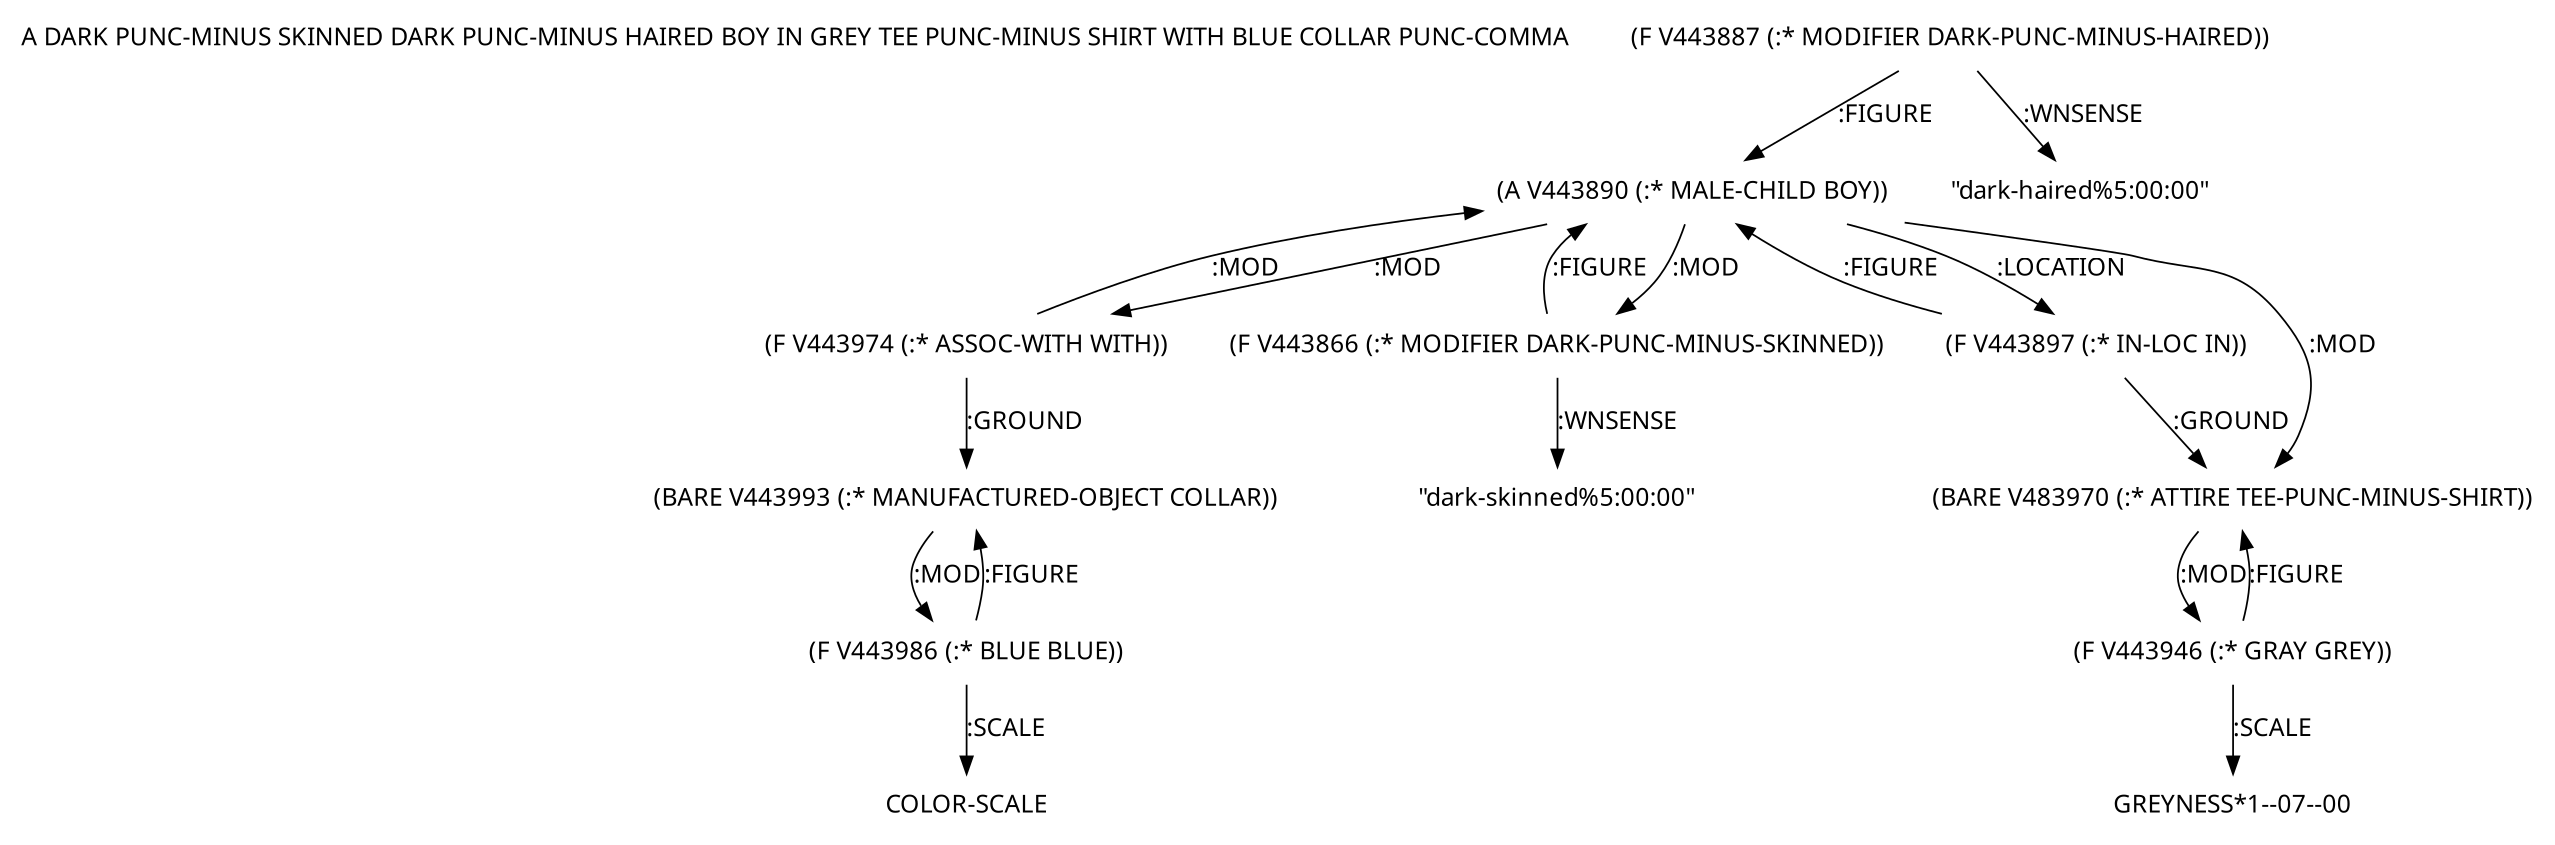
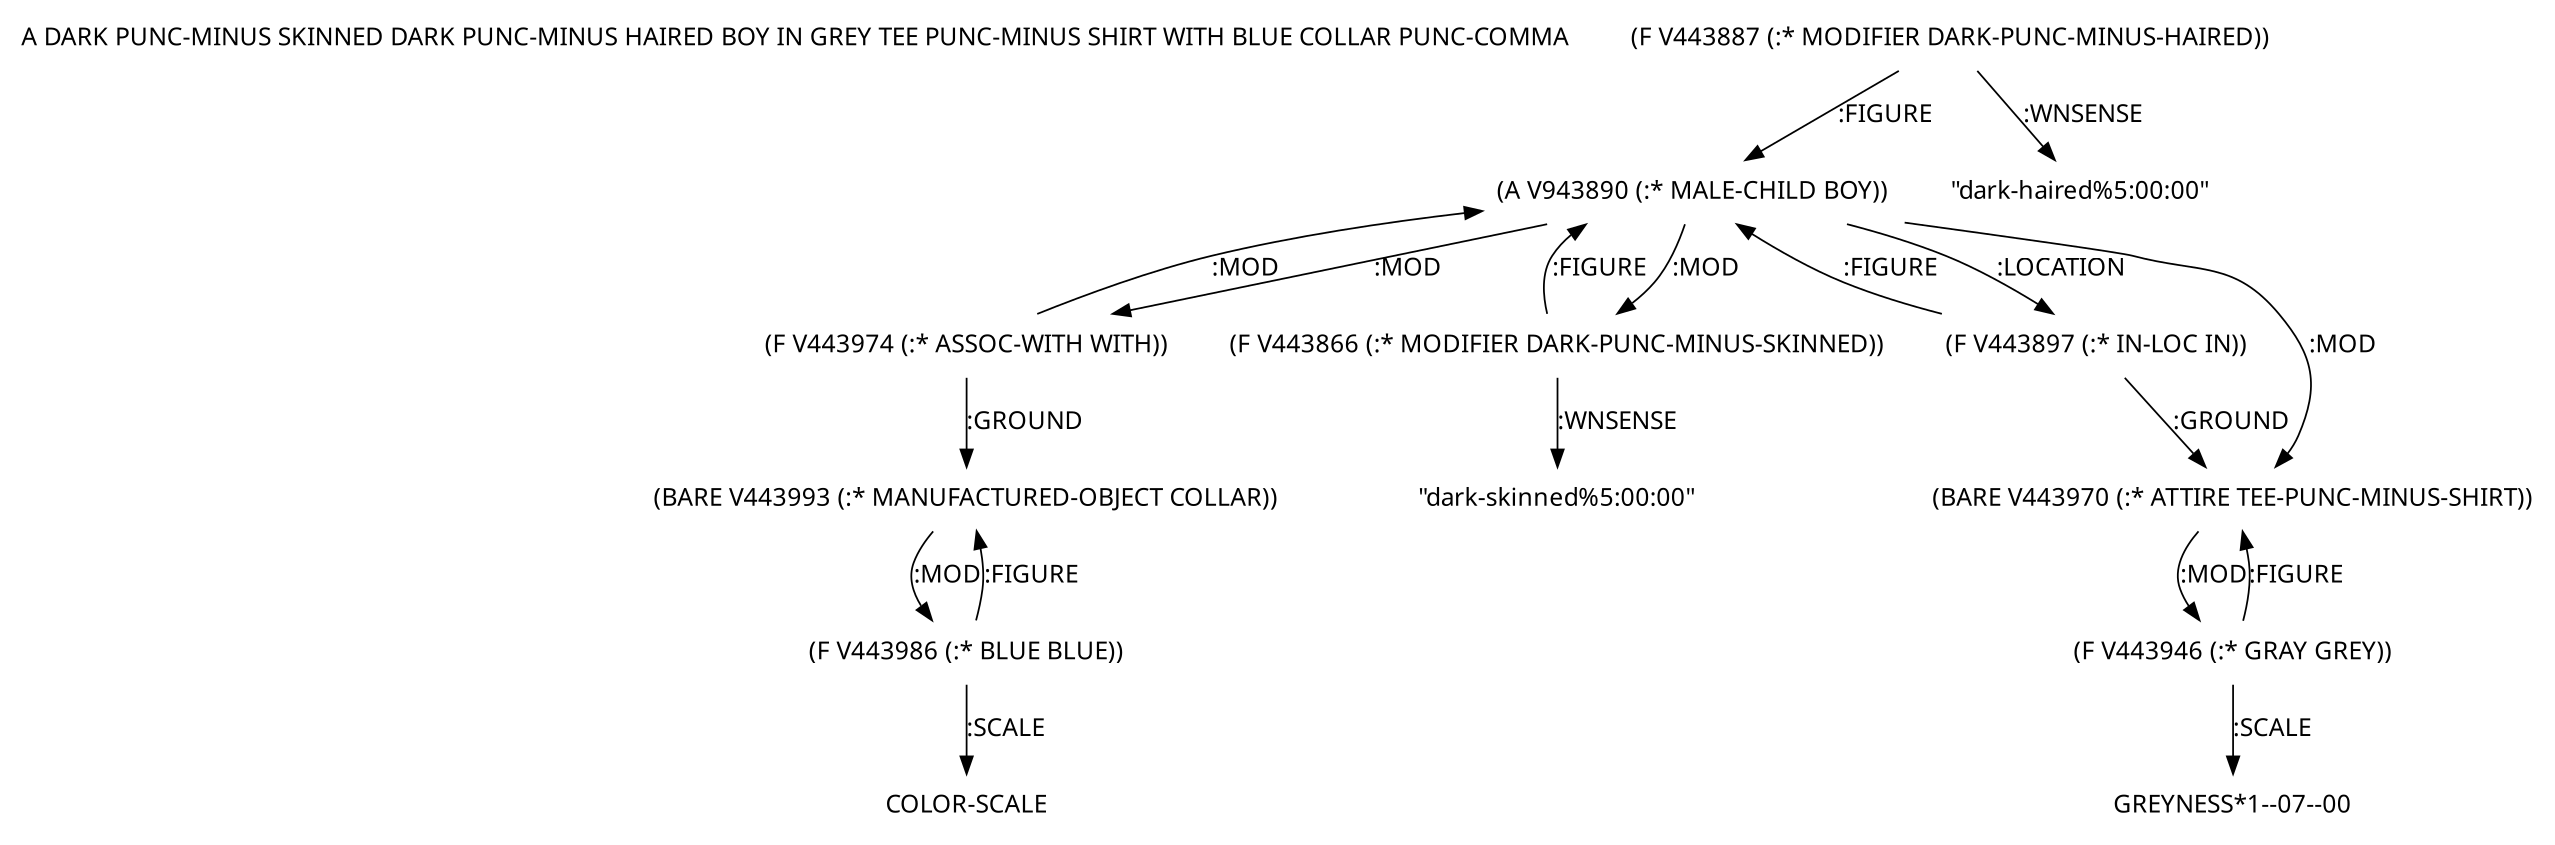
(1693, 192) -> (1693, 192)
(2233, 499) -> (2233, 499)
